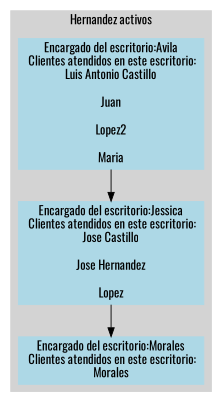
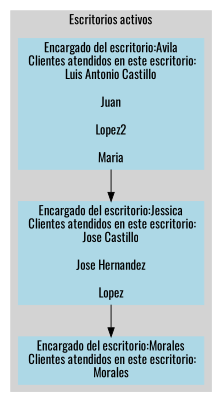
(111, 21) -> (111, 21)
